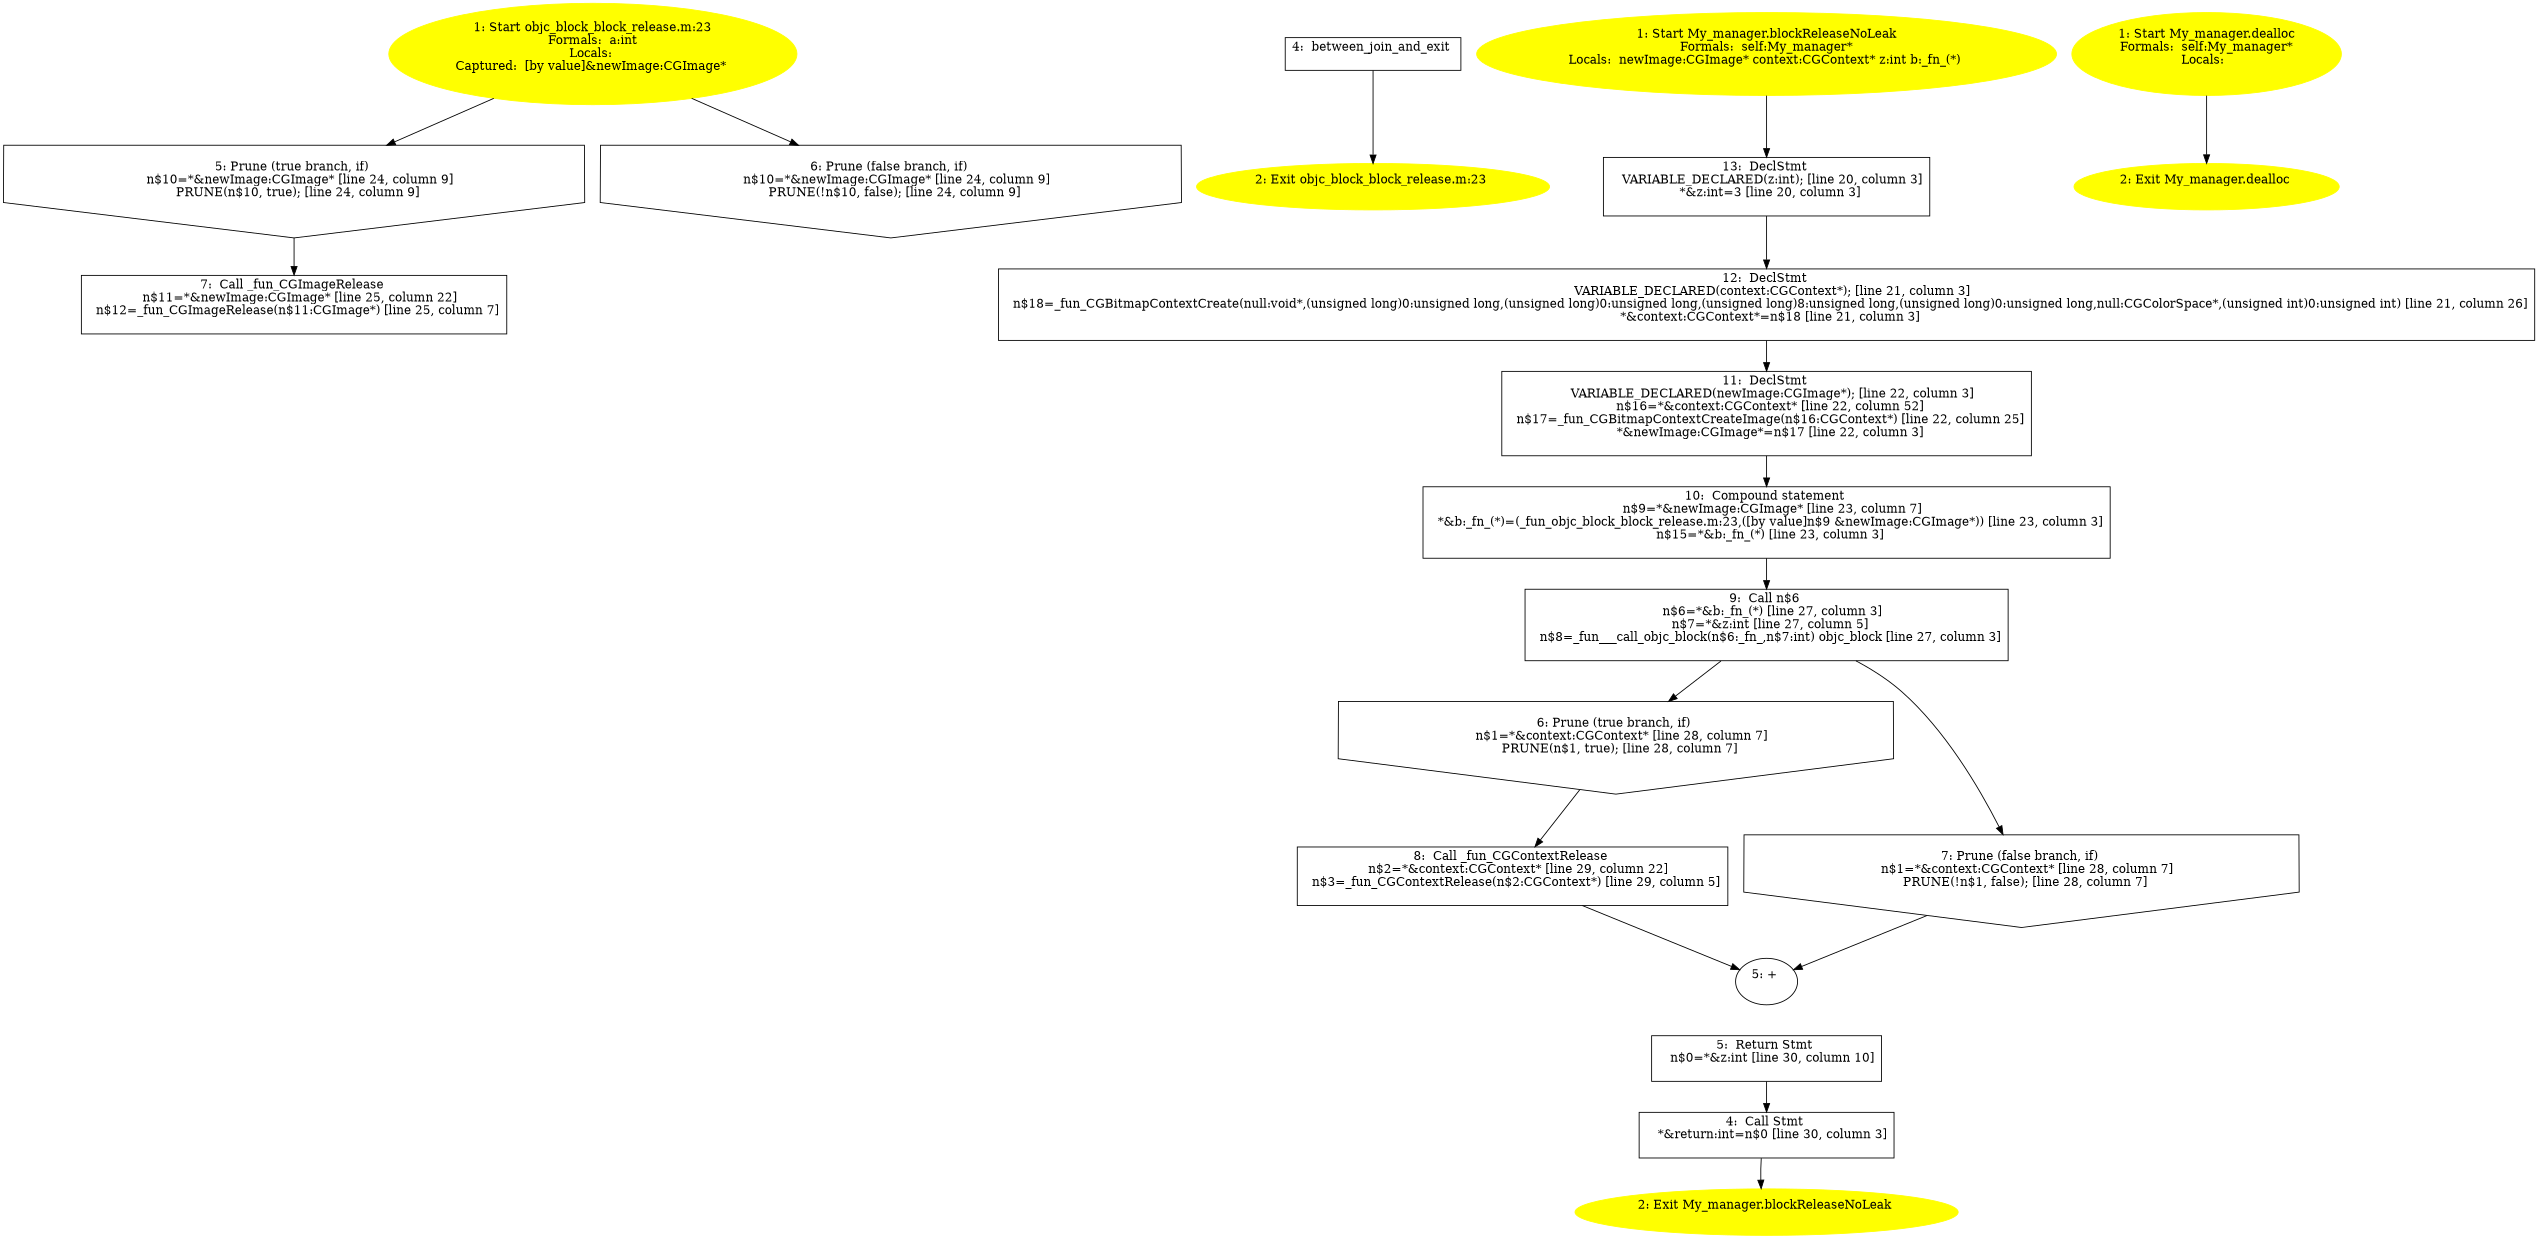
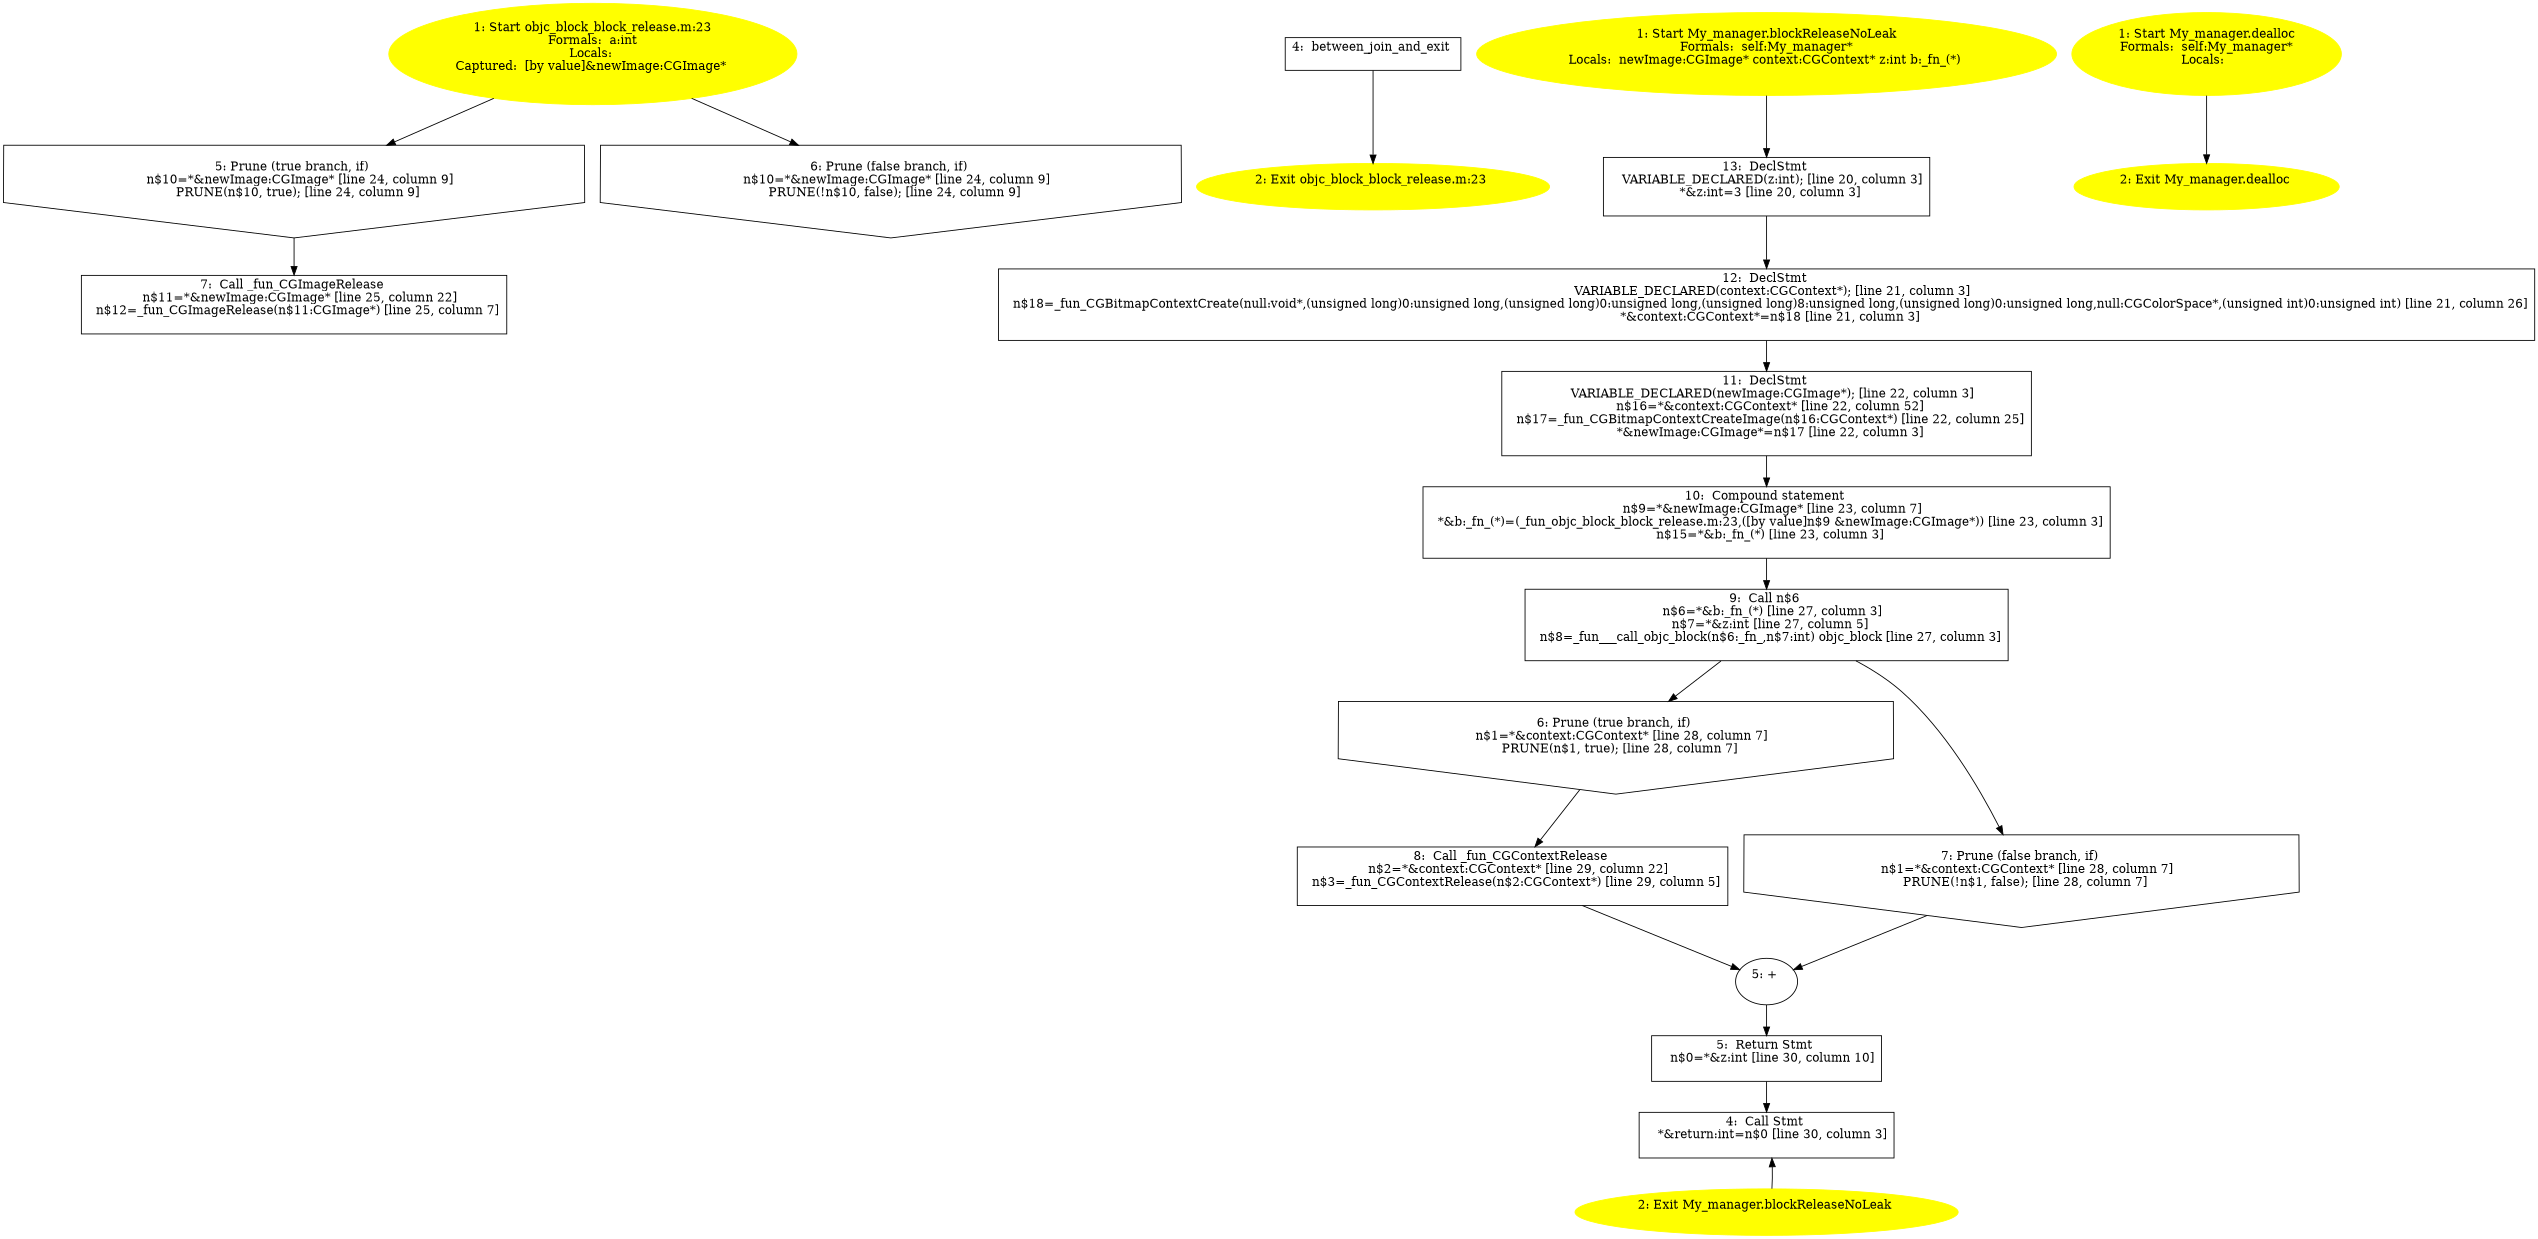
none -> (1767, 1016)
(1761, 1169) -> (1772, 1178)
